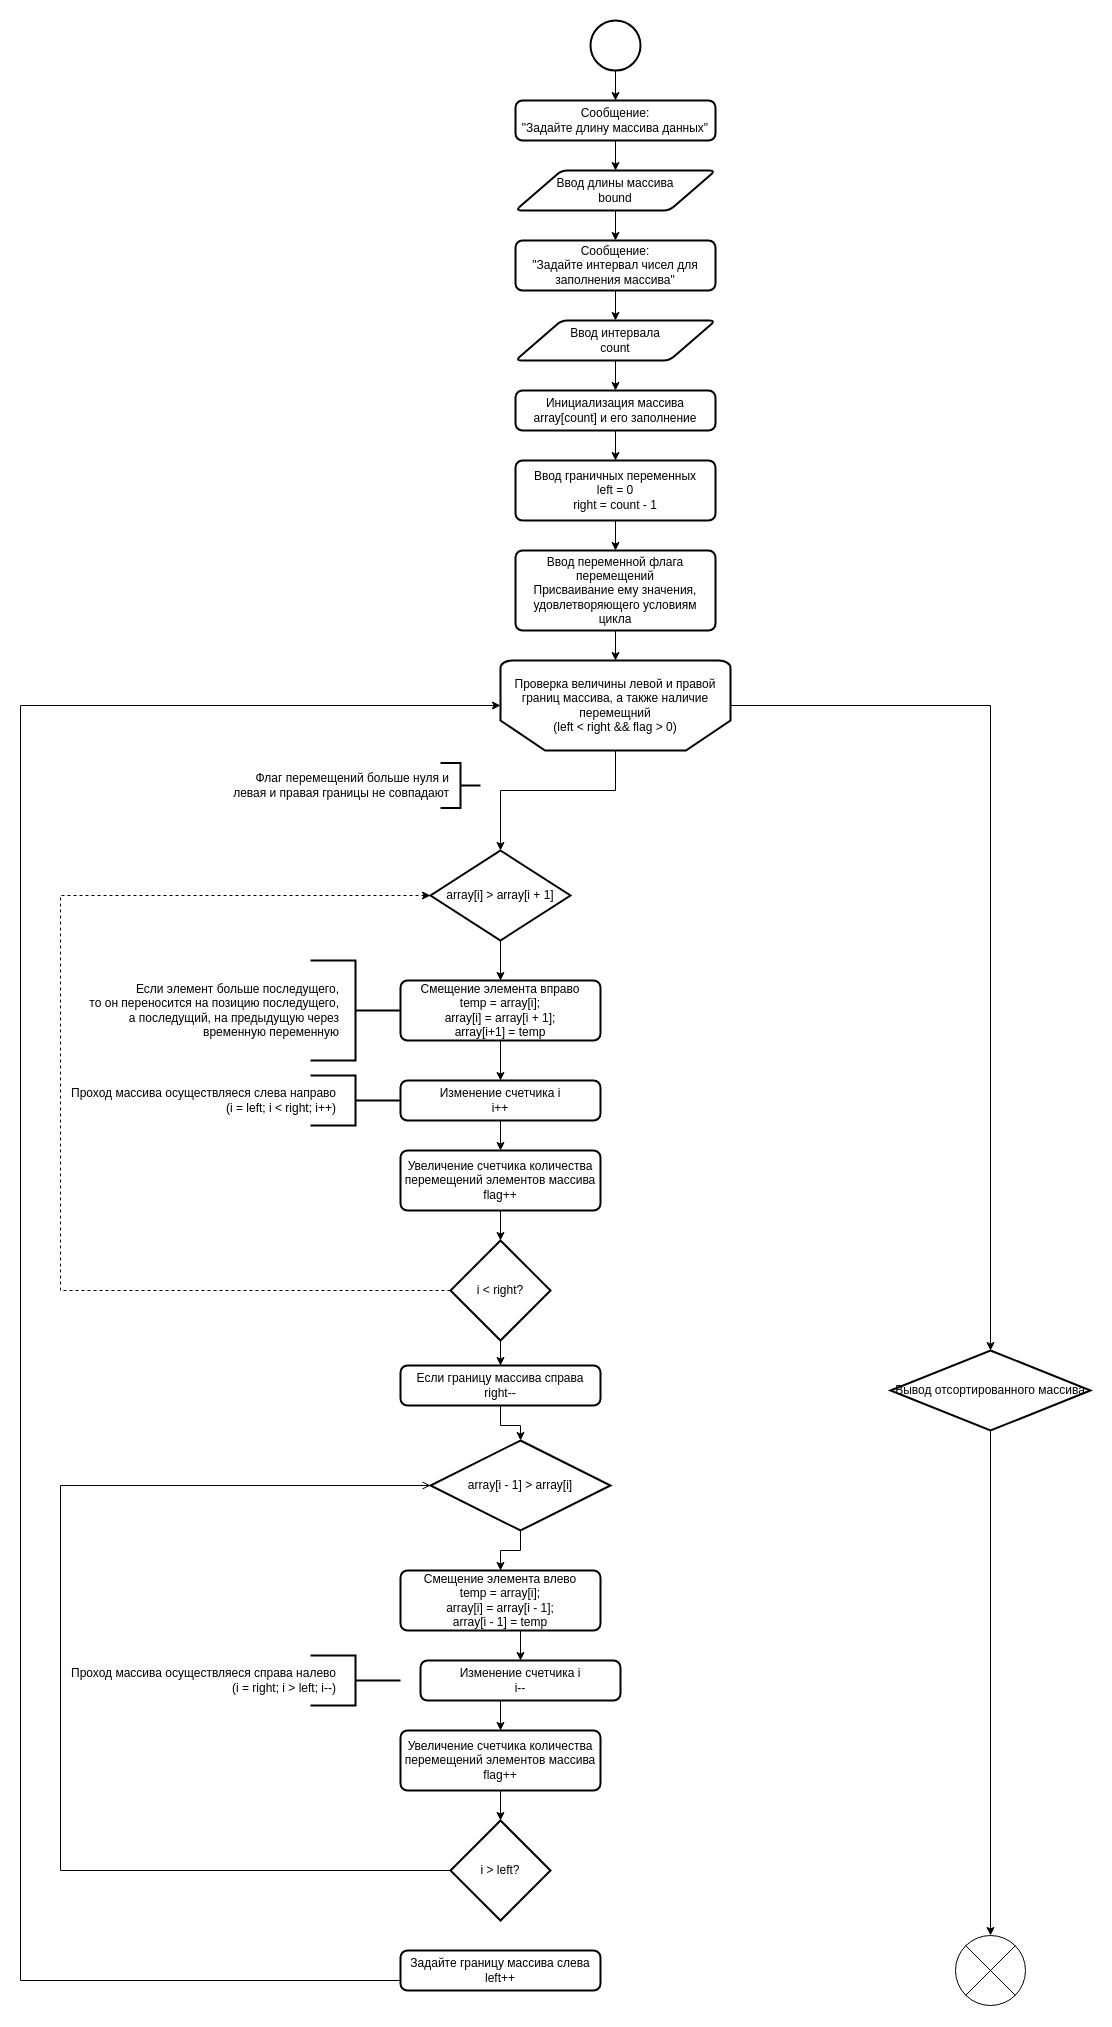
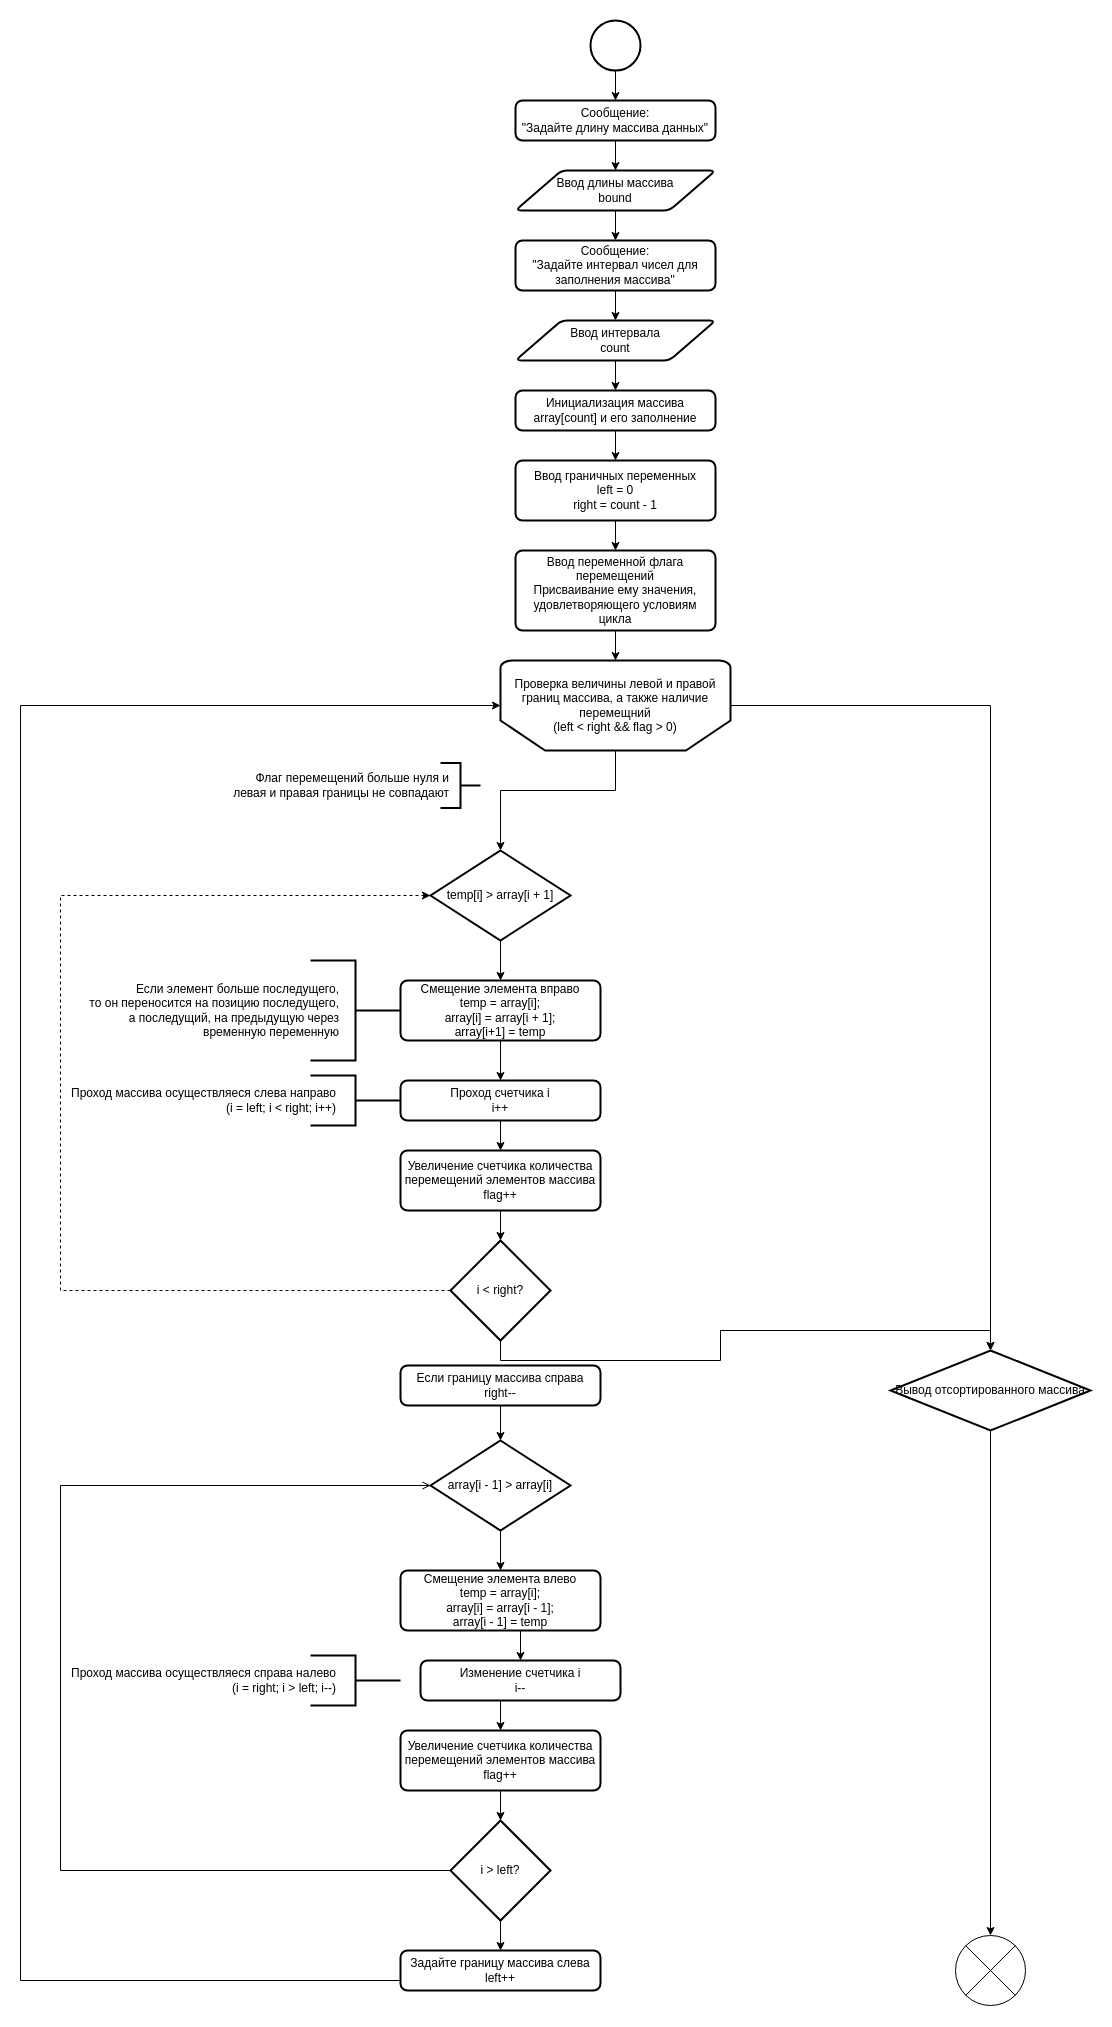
(501, 896) -> (501, 896)
(501, 1101) -> (501, 1101)
(501, 1357) -> (727, 1331)
(521, 1486) -> (501, 1486)
none -> (501, 1932)
